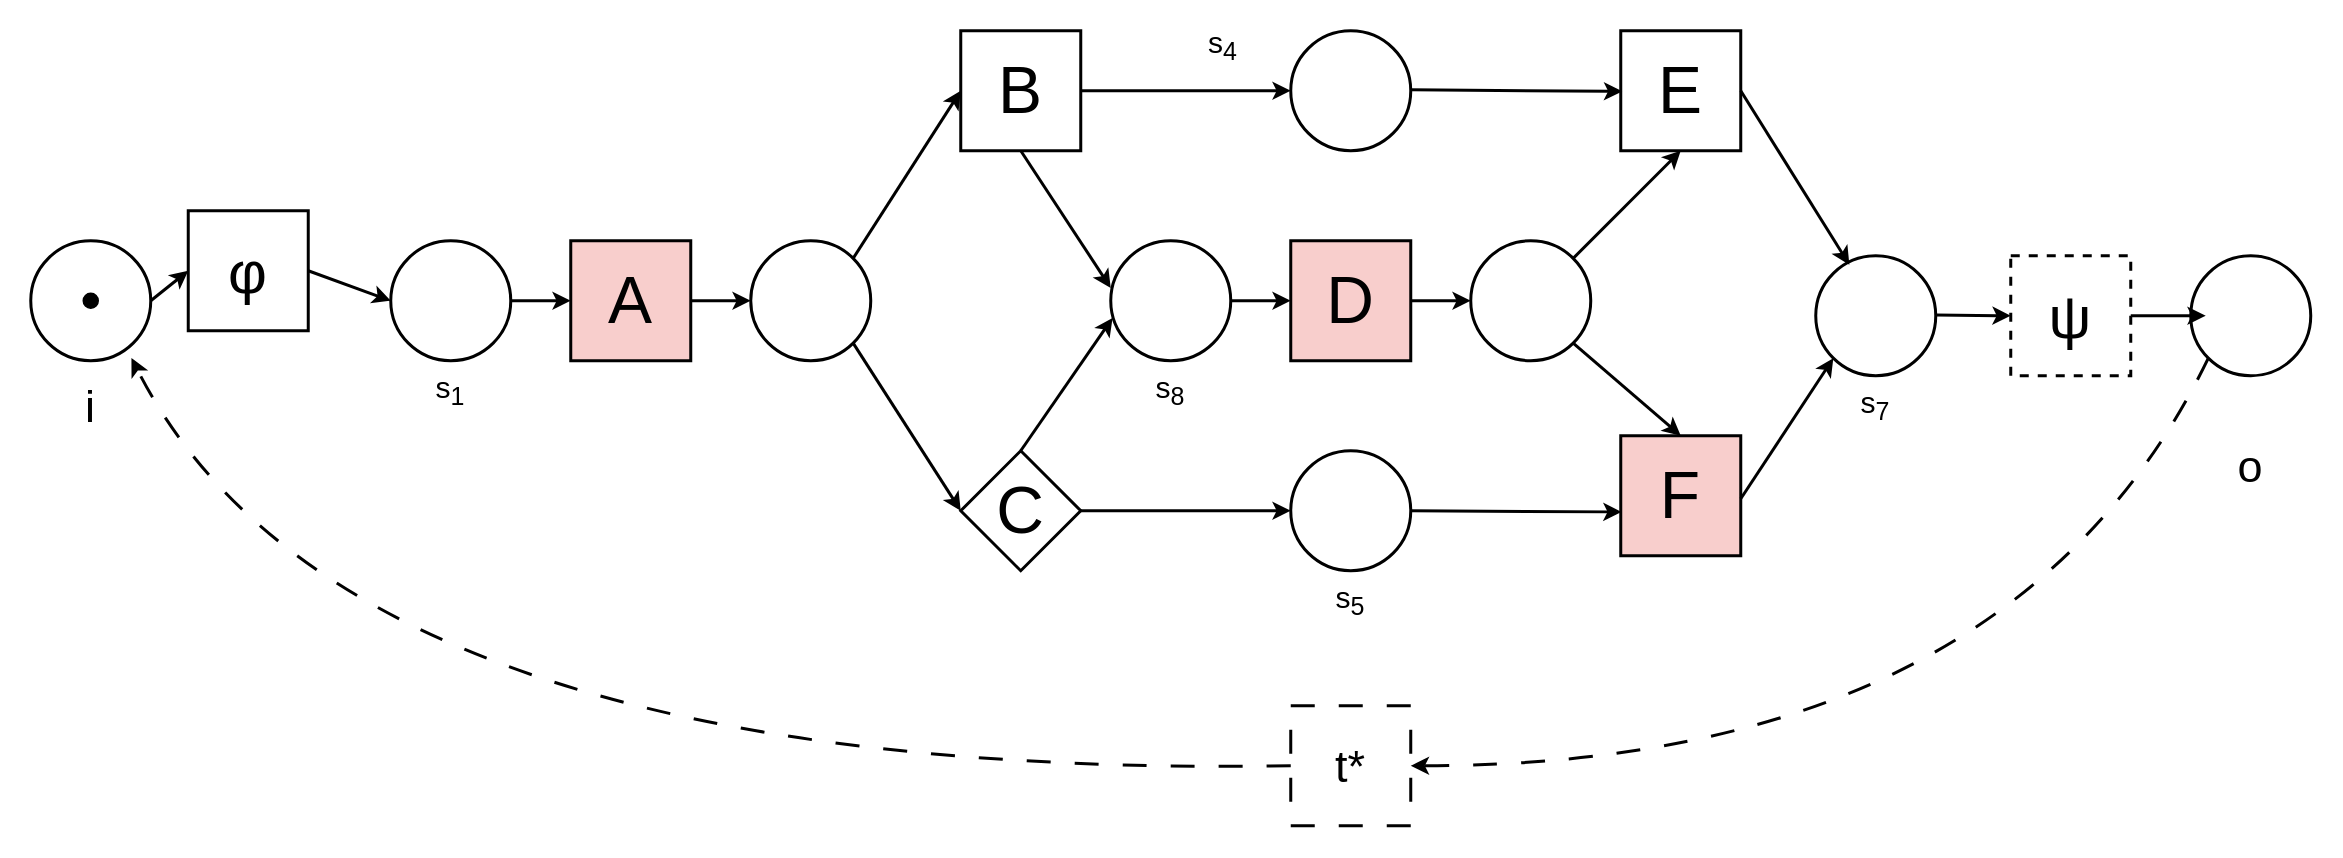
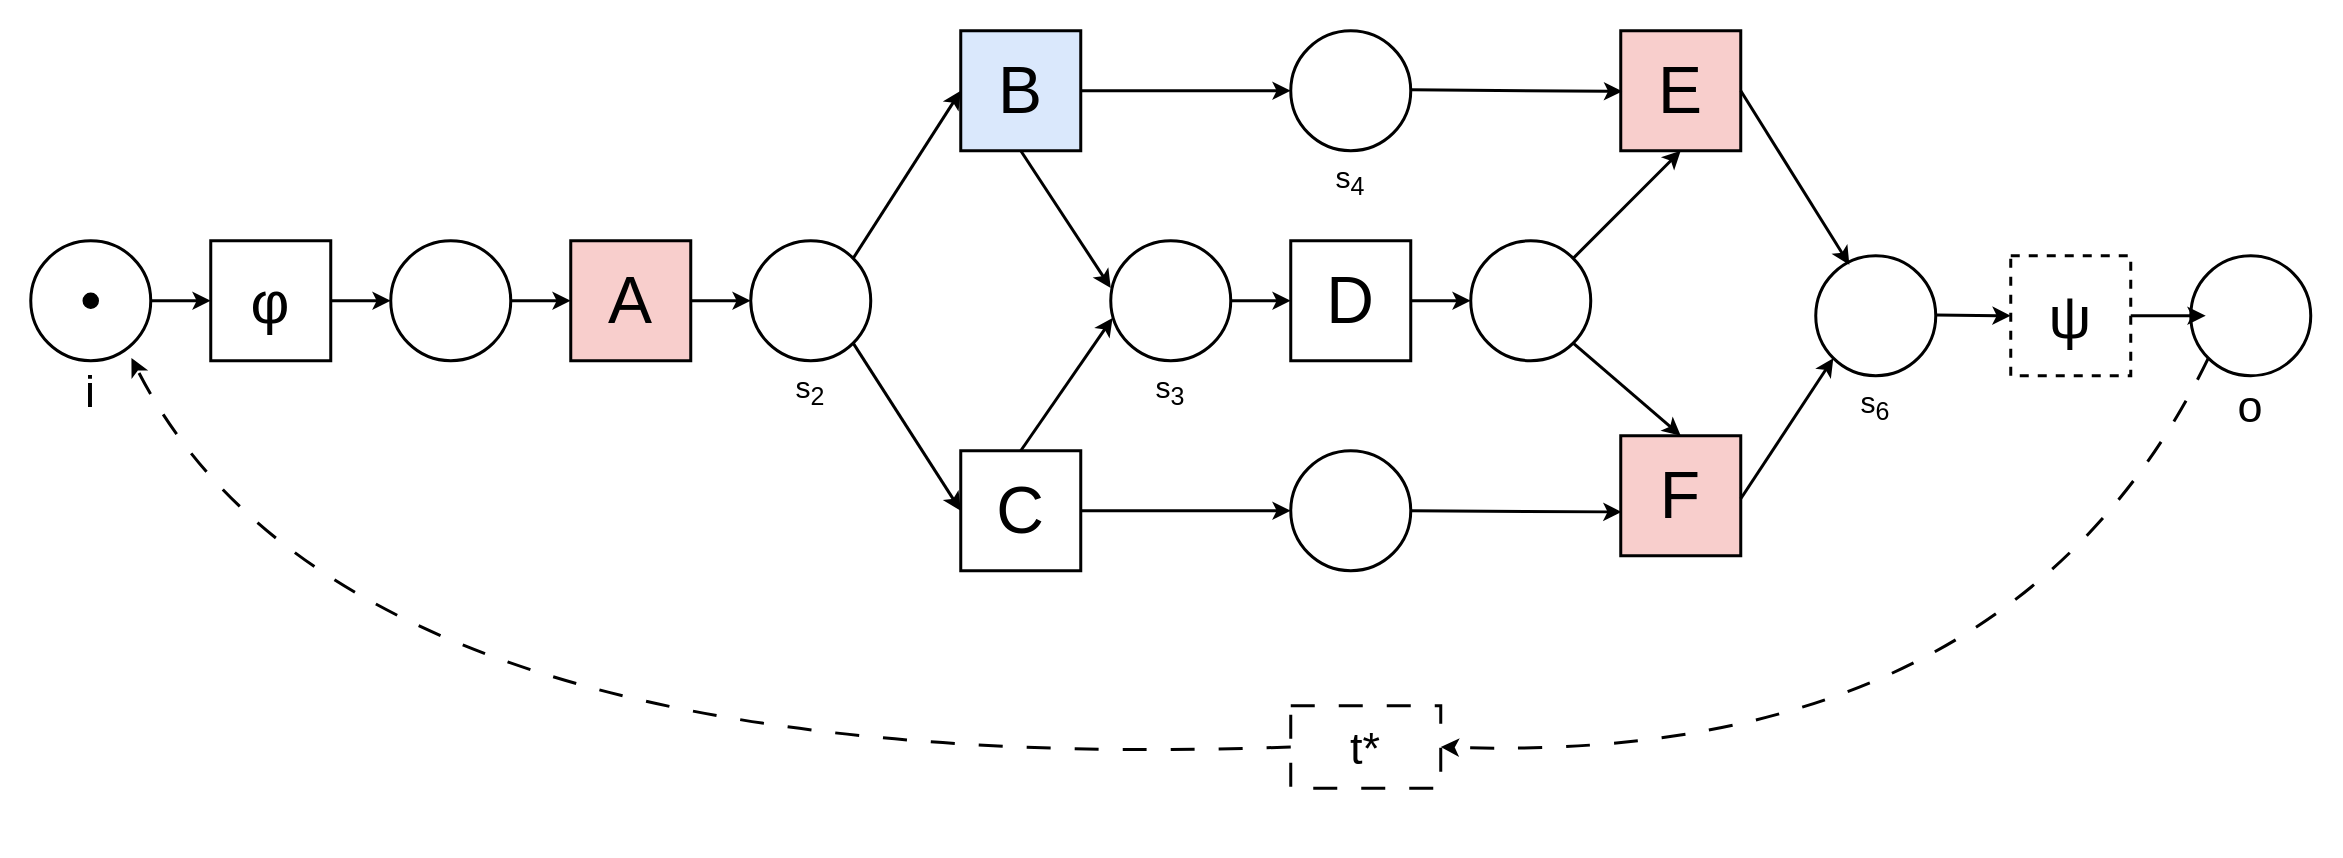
(1223, 46) -> (1351, 181)
(1021, 91) -> (1021, 91)
(1681, 91) -> (1681, 91)
(248, 271) -> (271, 301)
(1351, 301) -> (1351, 301)
(451, 391) -> none
none -> (811, 391)
(1171, 391) -> (1171, 391)
(91, 406) -> (91, 391)
(1876, 406) -> (1876, 406)
(2251, 466) -> (2251, 406)
(1021, 511) -> (1021, 511)
(1351, 601) -> none
(1351, 766) -> (1366, 747)
